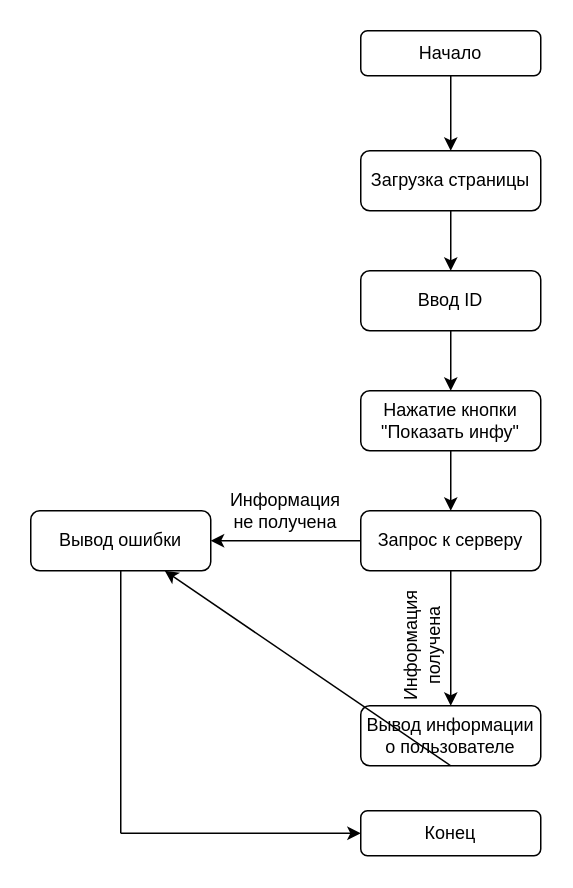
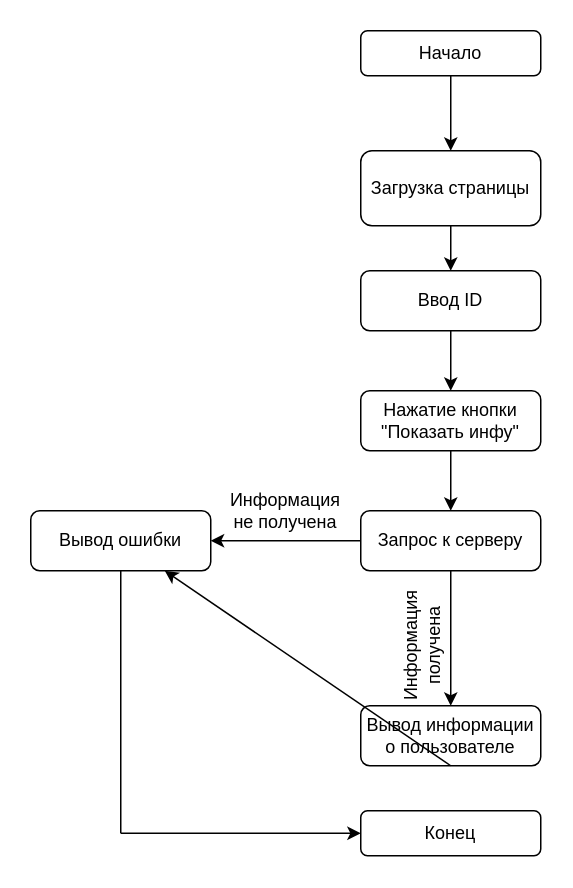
(451, 181) -> (451, 188)
